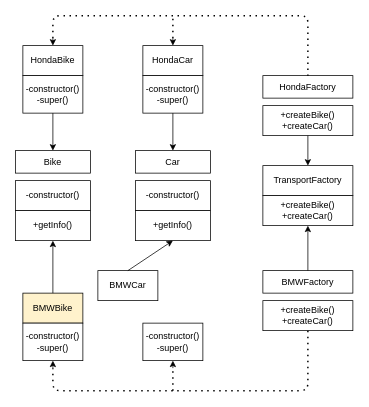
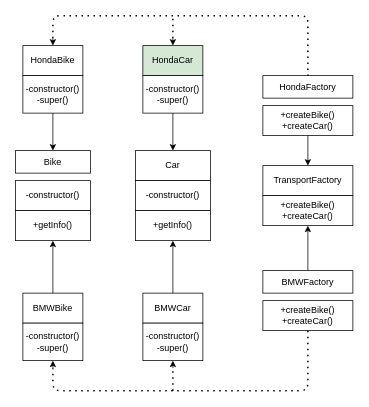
(173, 60) -> (173, 60)
(173, 162) -> (173, 165)
(128, 285) -> (173, 308)
(53, 308) -> (53, 308)
